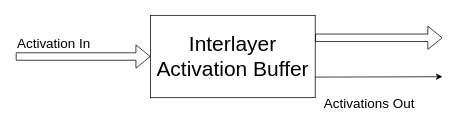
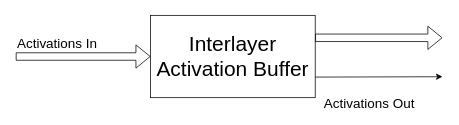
(46, 42) -> (49, 42)
